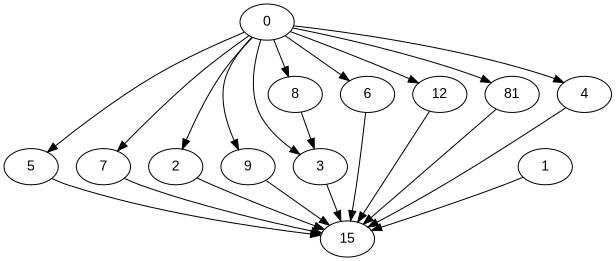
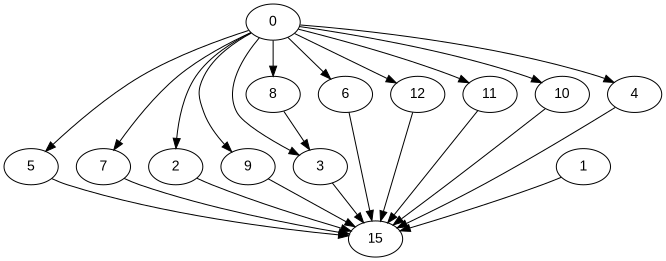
(512, 94) -> (490, 94)
none -> (562, 94)
